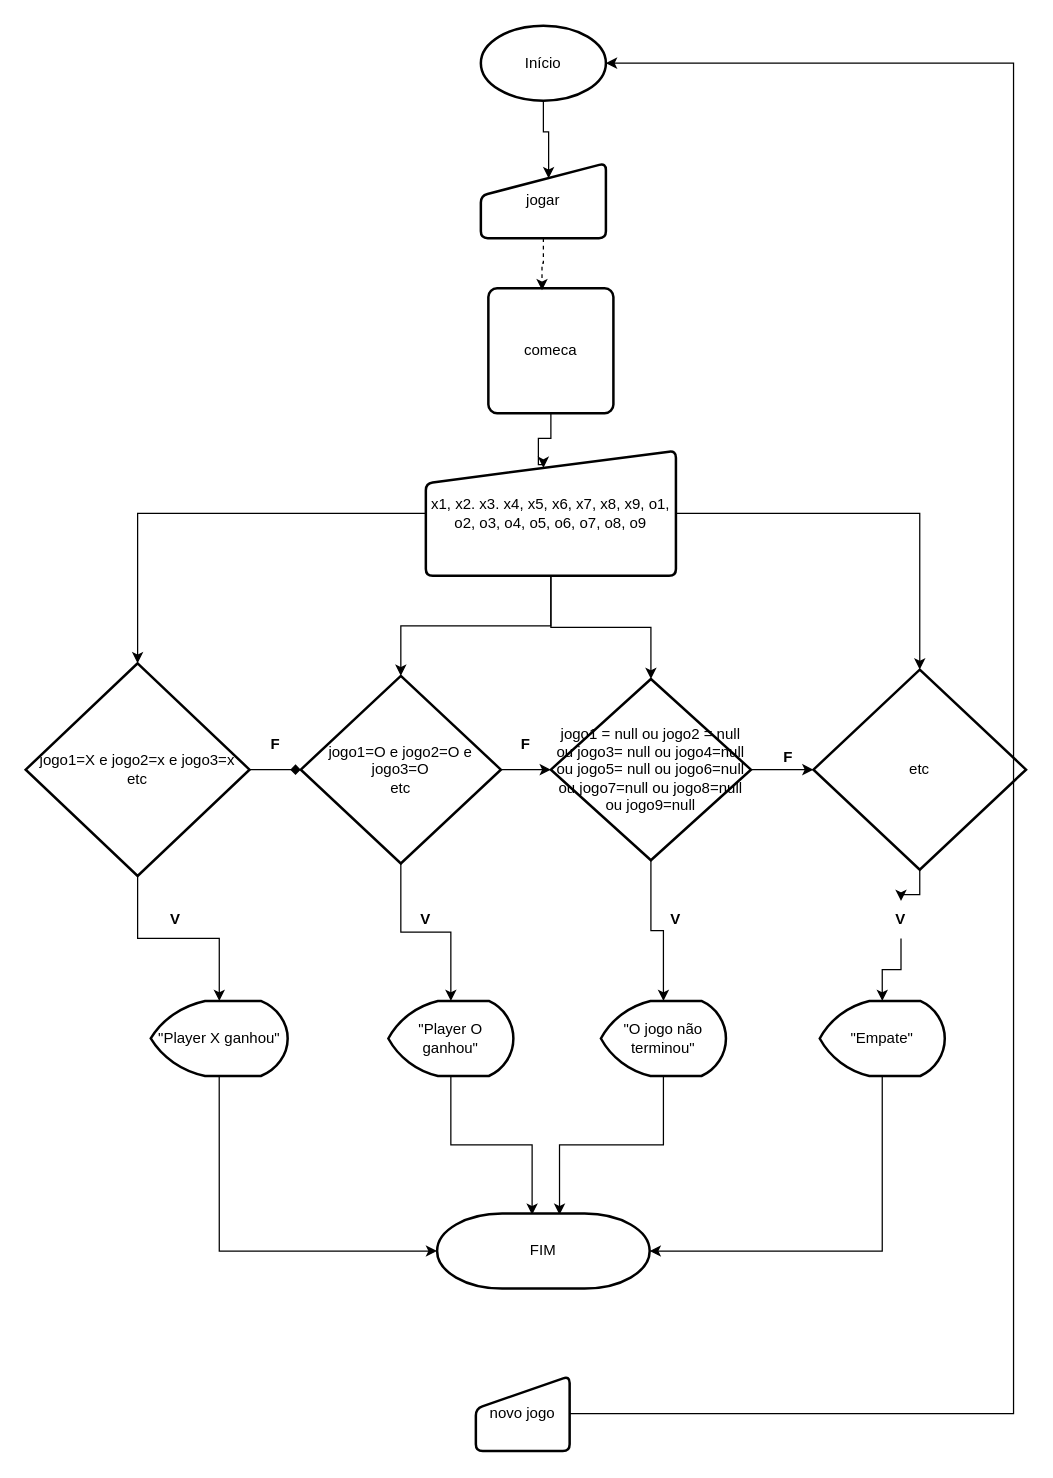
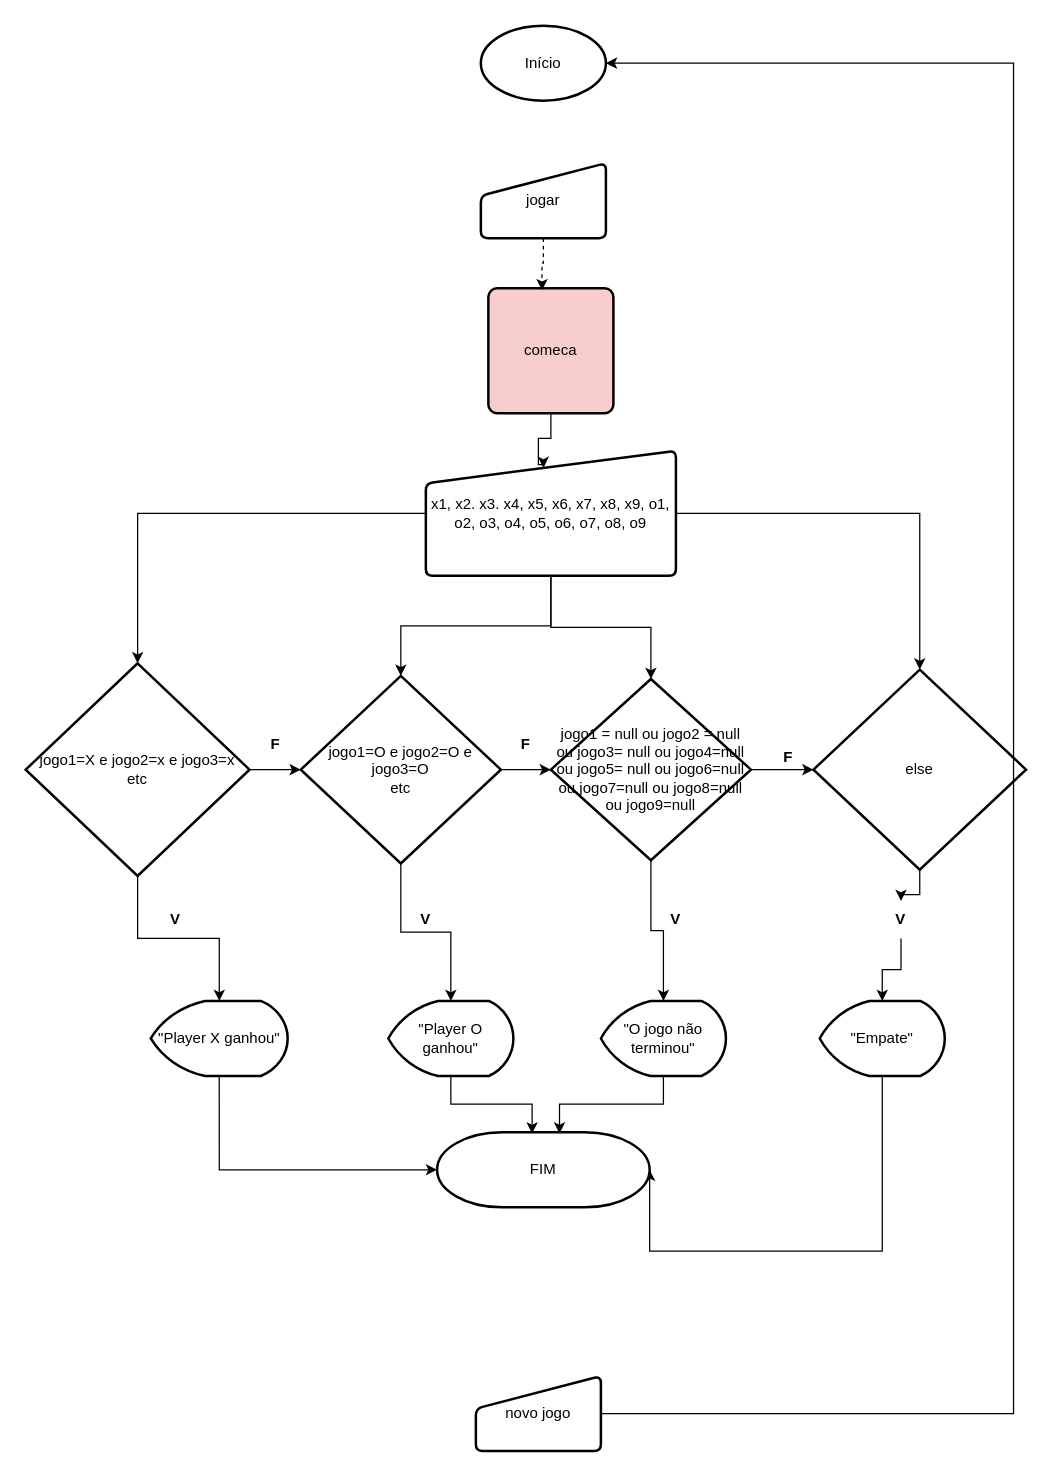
(548, 133) -> none
(551, 351) -> (551, 351)
(290, 769) -> (291, 769)
(919, 769) -> (919, 769)
(543, 1251) -> (543, 1169)
(523, 1413) -> (538, 1413)
